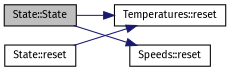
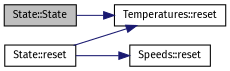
(93, 32) -> (97, 56)
